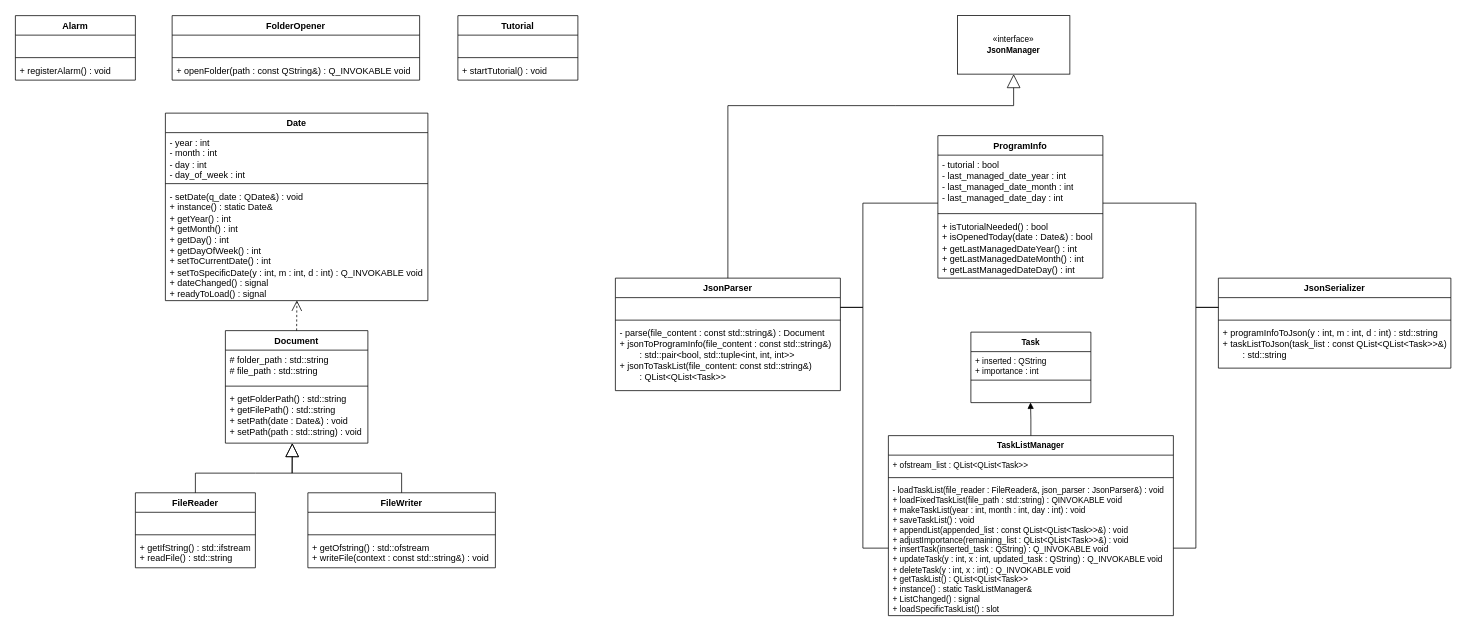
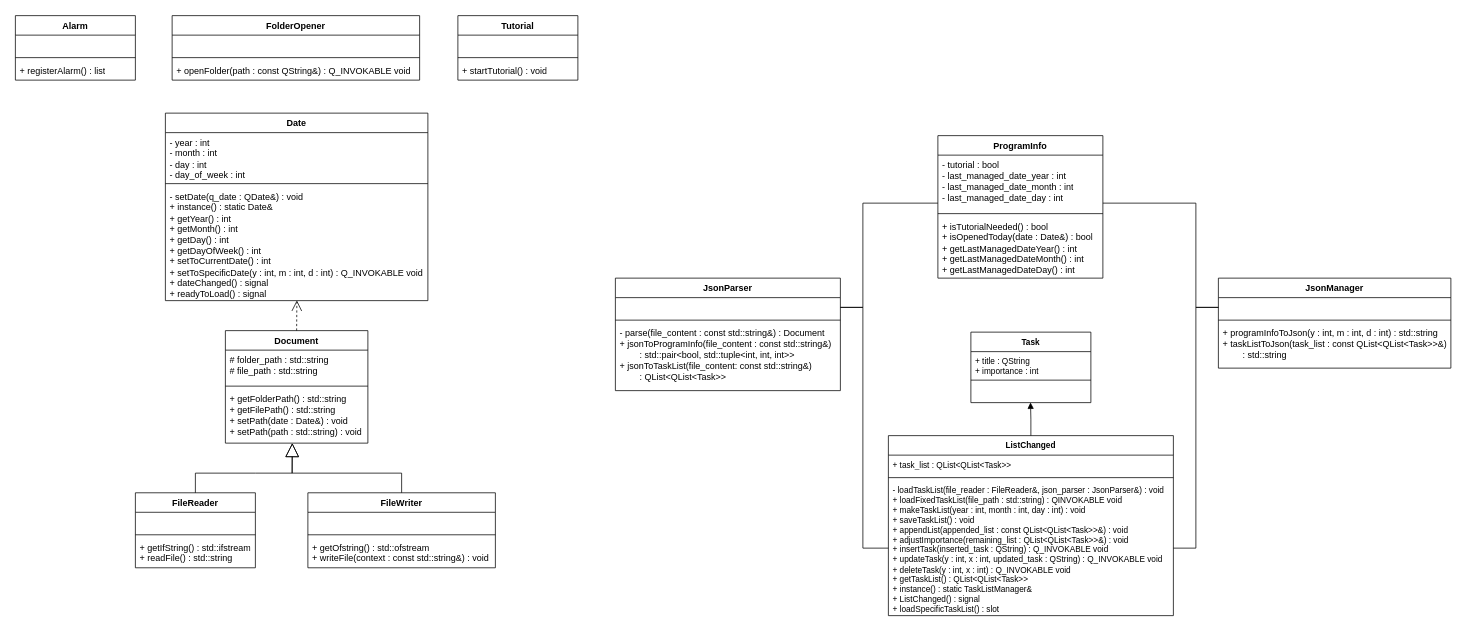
(1014, 45) -> none
(72, 71) -> (71, 71)
(793, 105) -> none
(1335, 289) -> (1335, 289)
(1015, 367) -> (1011, 367)
(1031, 446) -> (1031, 446)
(967, 465) -> (958, 465)
